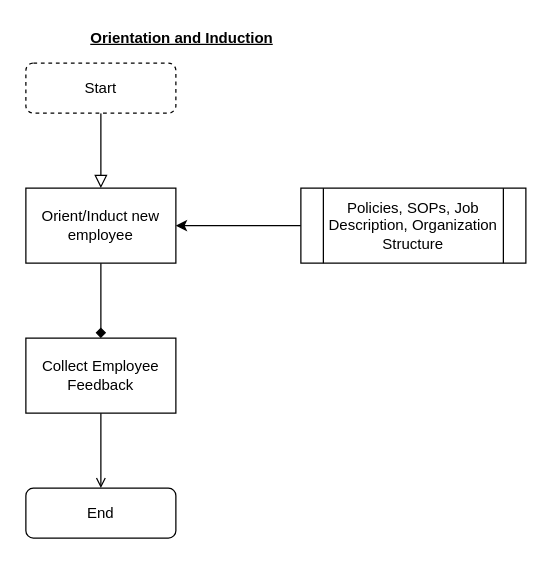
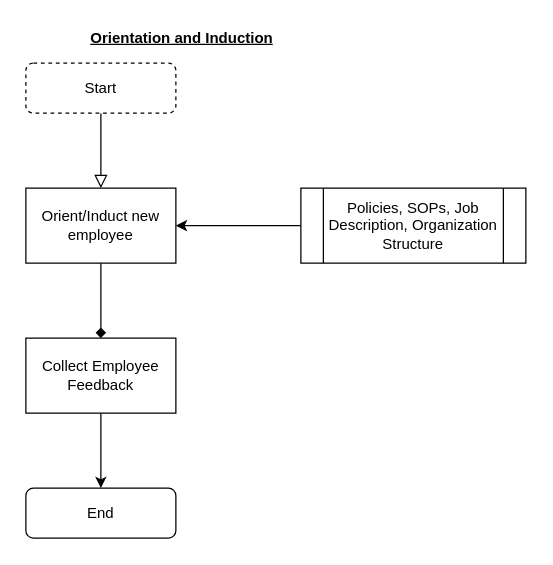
(101, 480) -> (101, 478)
